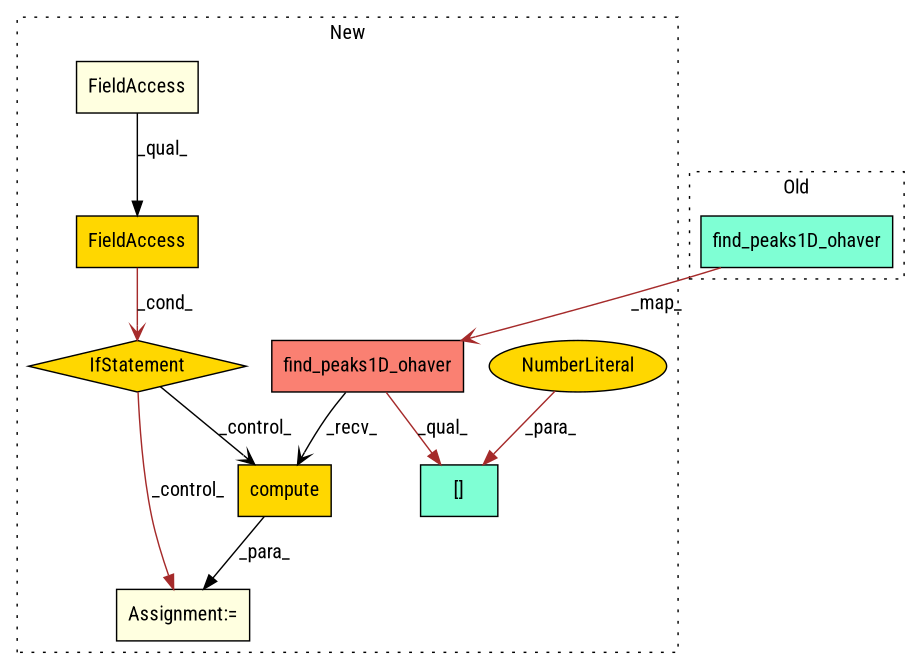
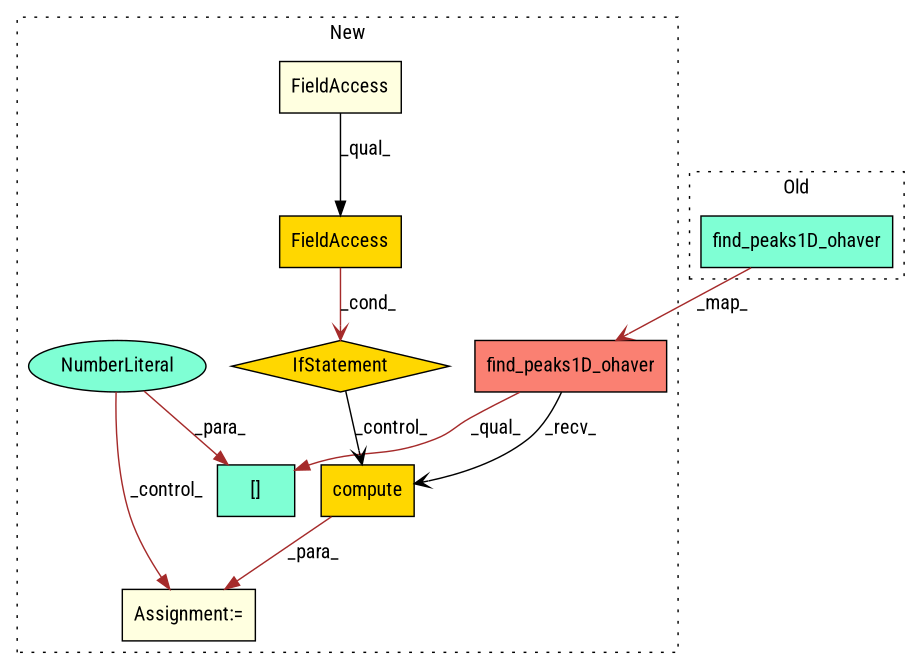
(578, 366) -> (117, 366)
(146, 485) -> (123, 489)
(238, 547) -> (284, 549)
